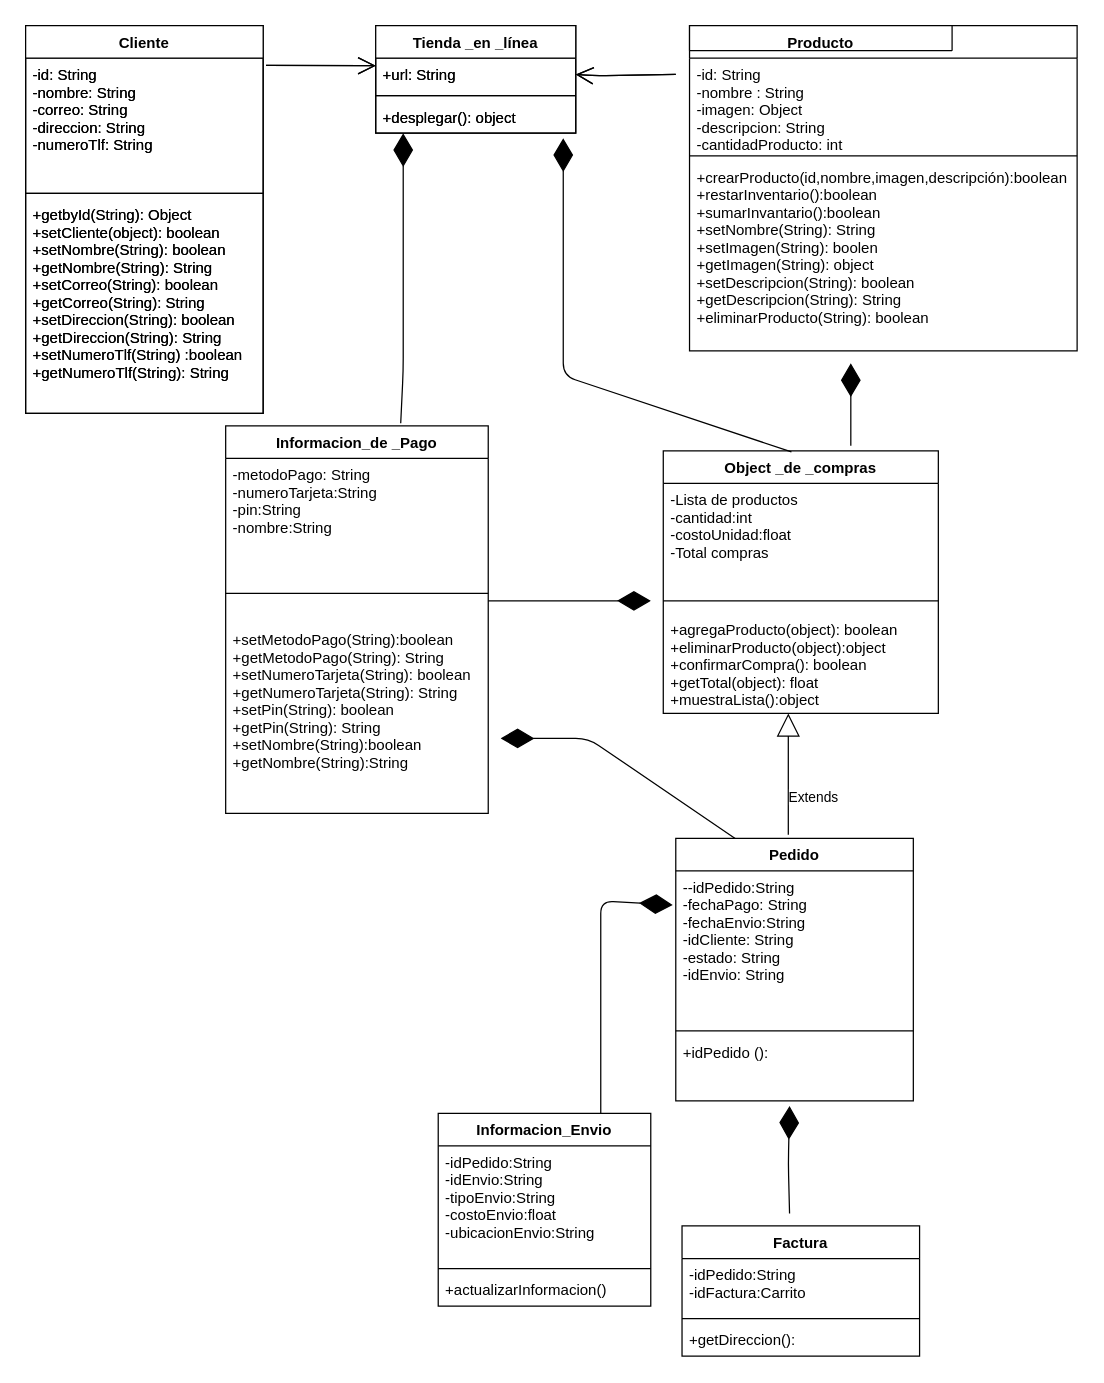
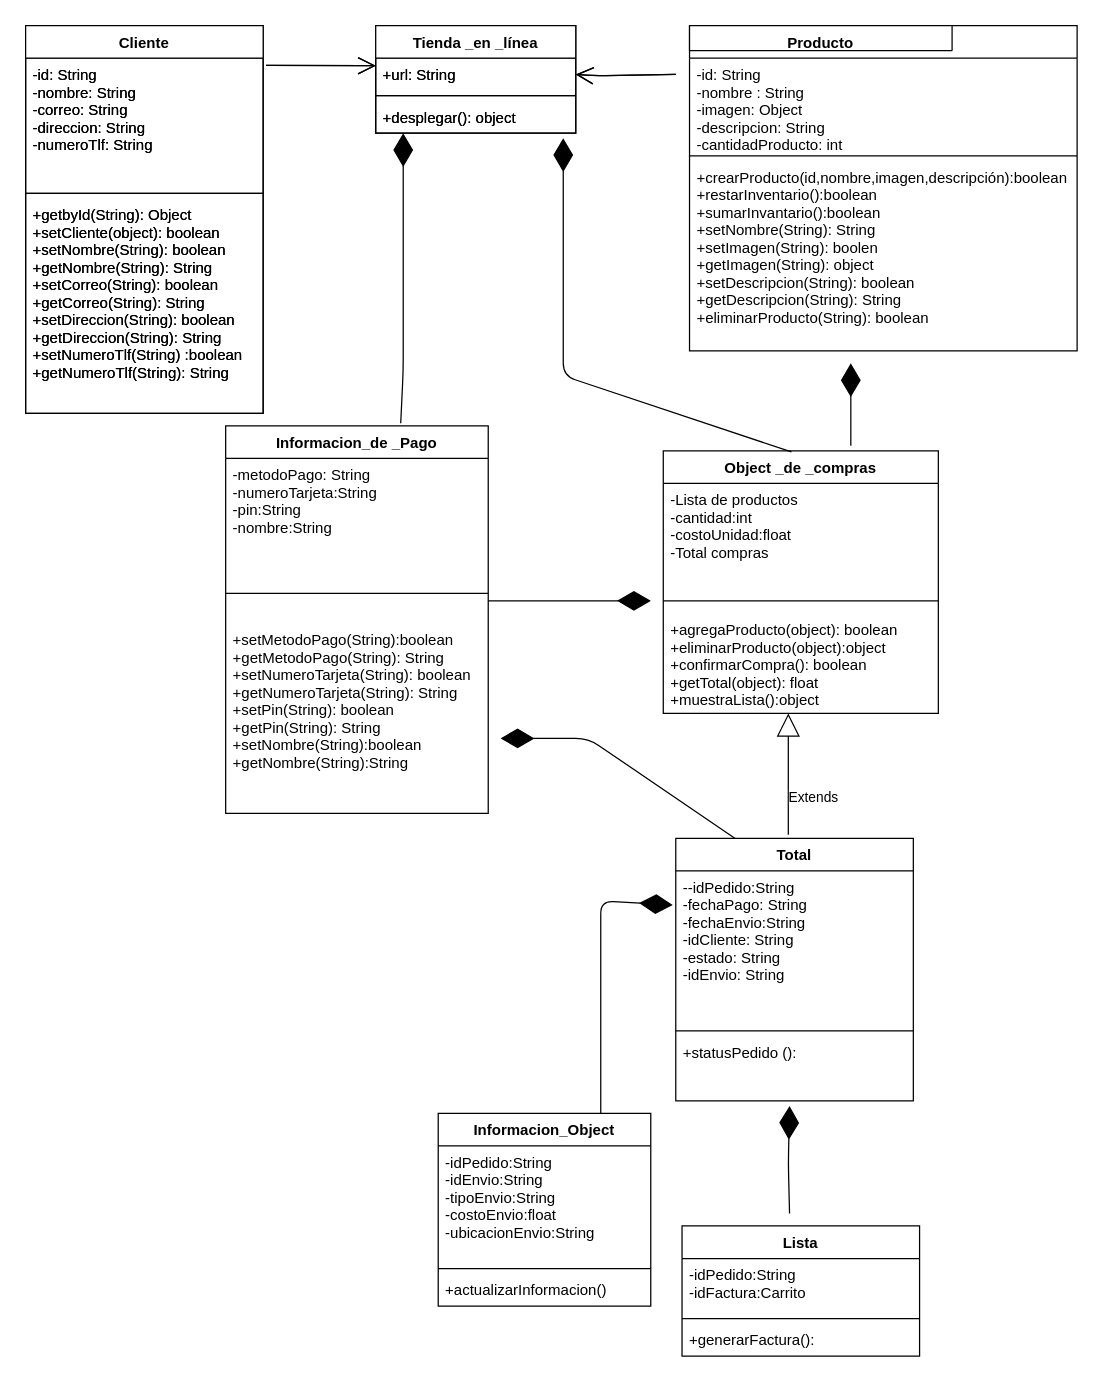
(794, 855) -> (794, 855)
(729, 1053) -> (748, 1053)
(544, 1130) -> (544, 1130)
(800, 1243) -> (800, 1243)
(750, 1340) -> (762, 1340)
